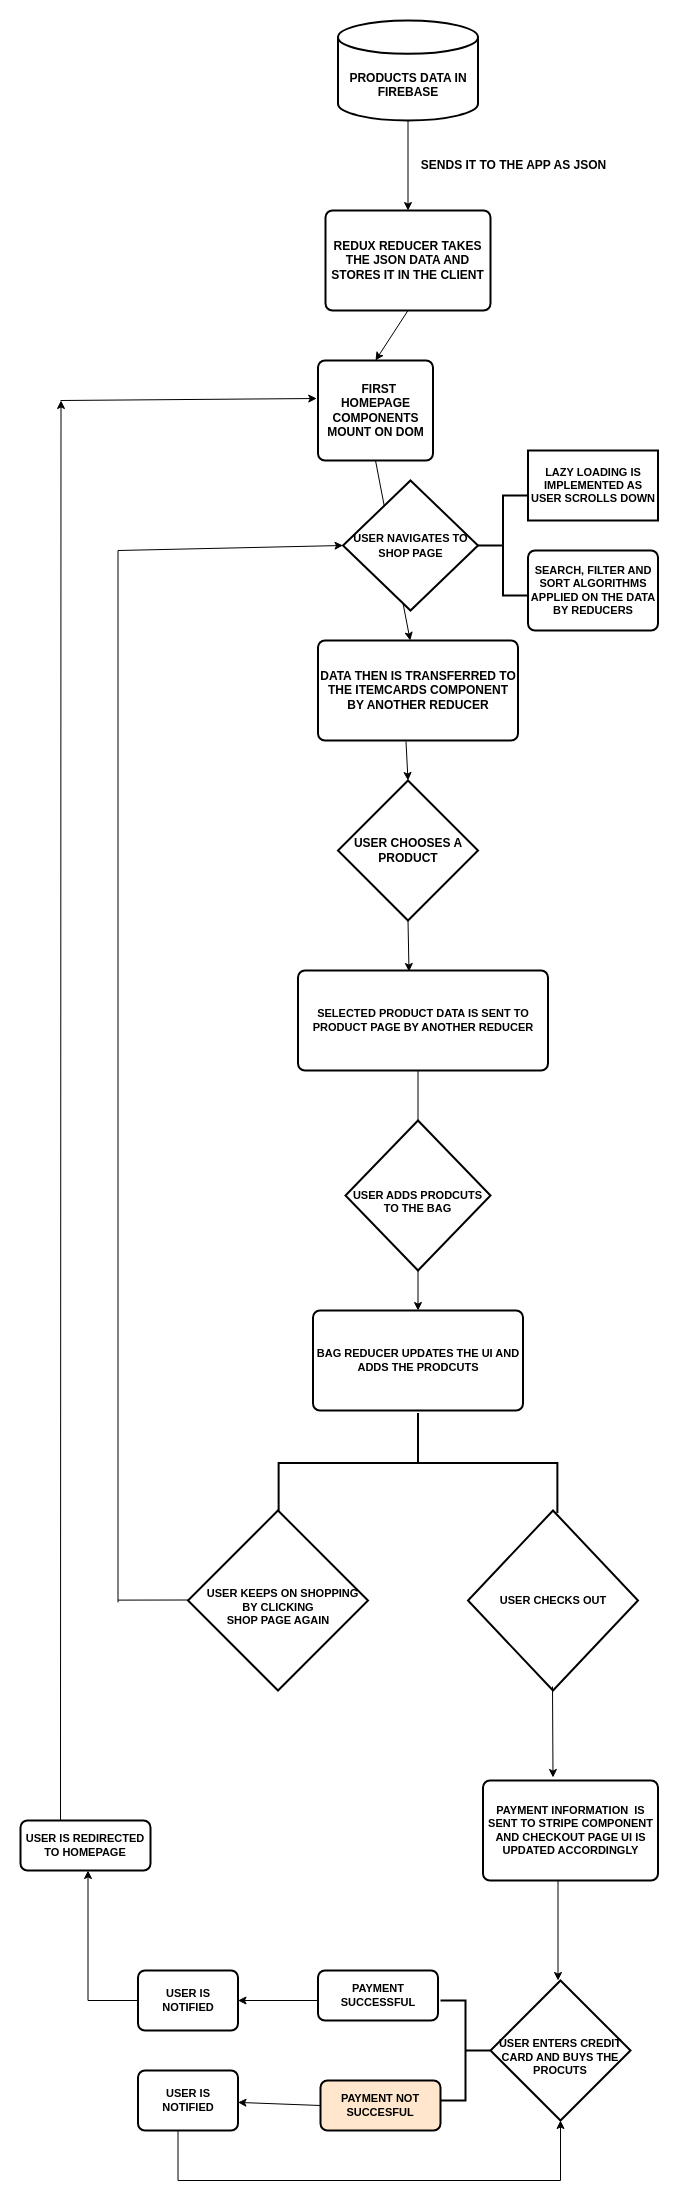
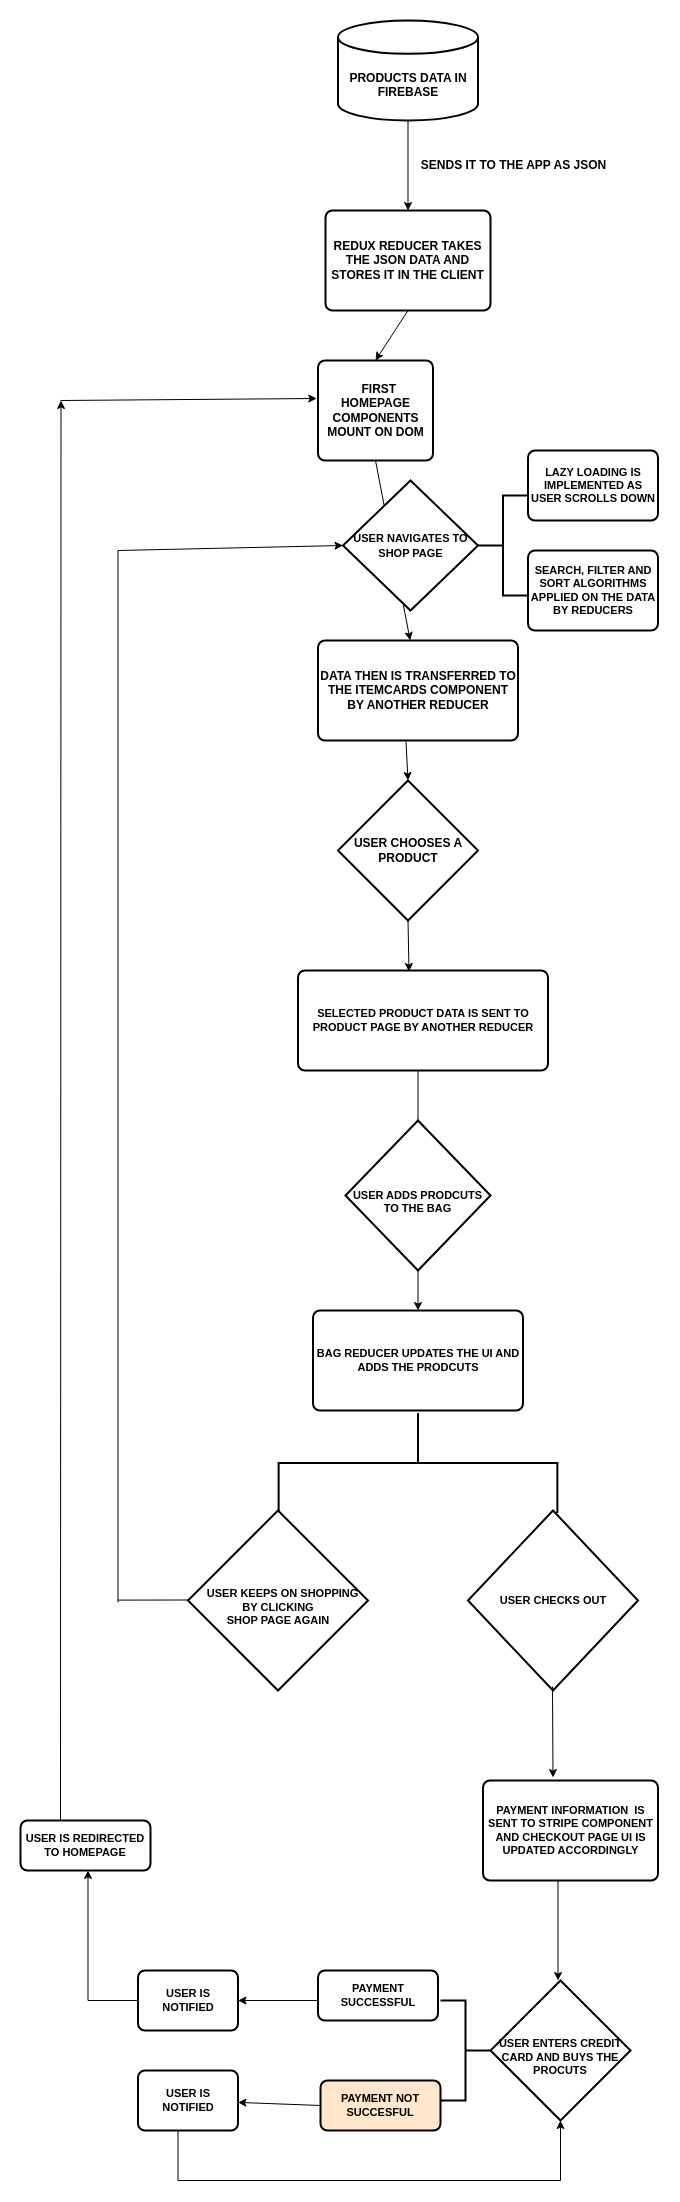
(593, 486) -> (593, 486)
